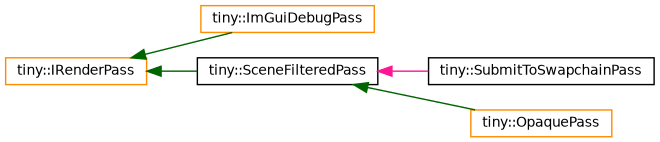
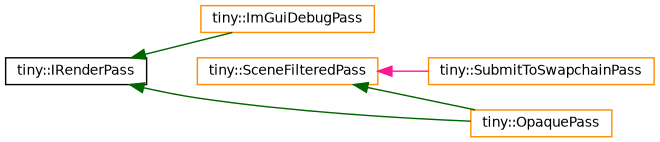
(76, 71) -> (76, 71)
(179, 71) -> (307, 111)
(288, 71) -> (288, 71)
(541, 71) -> (541, 71)
